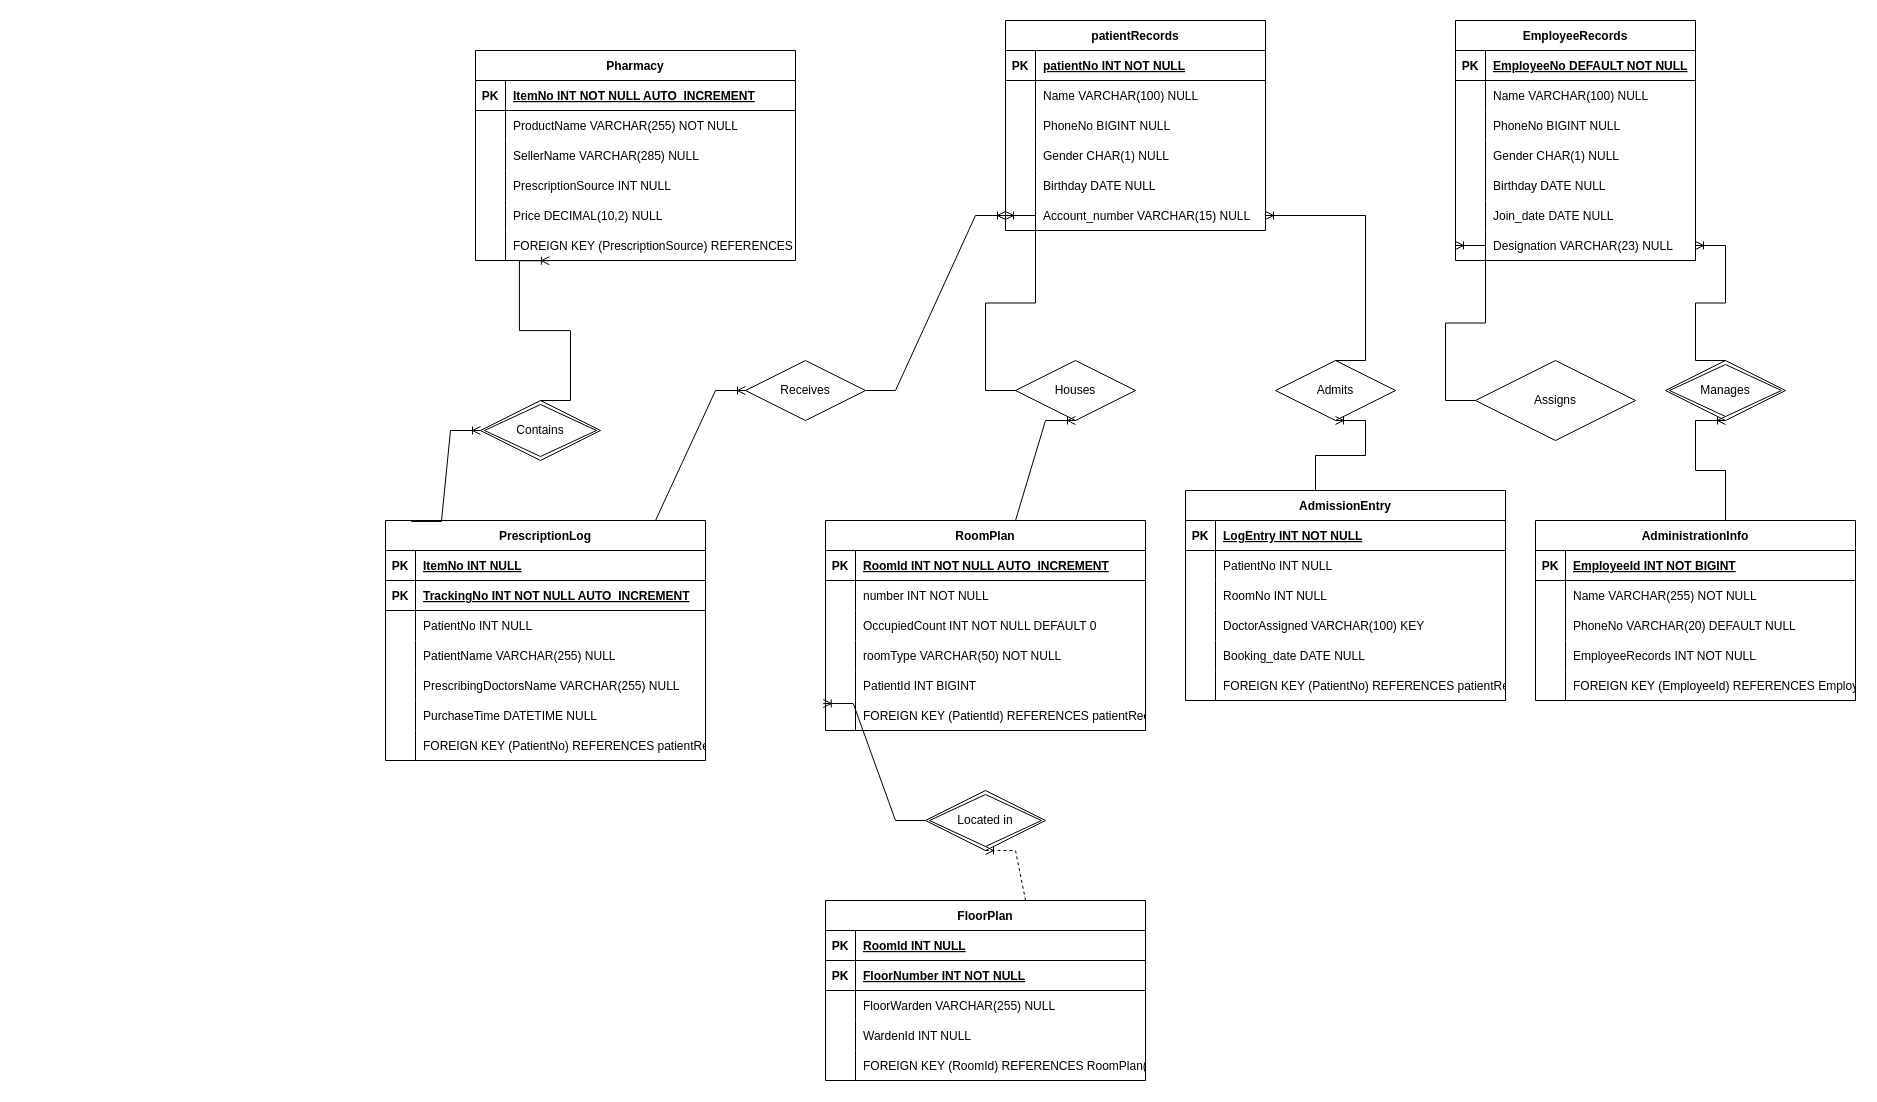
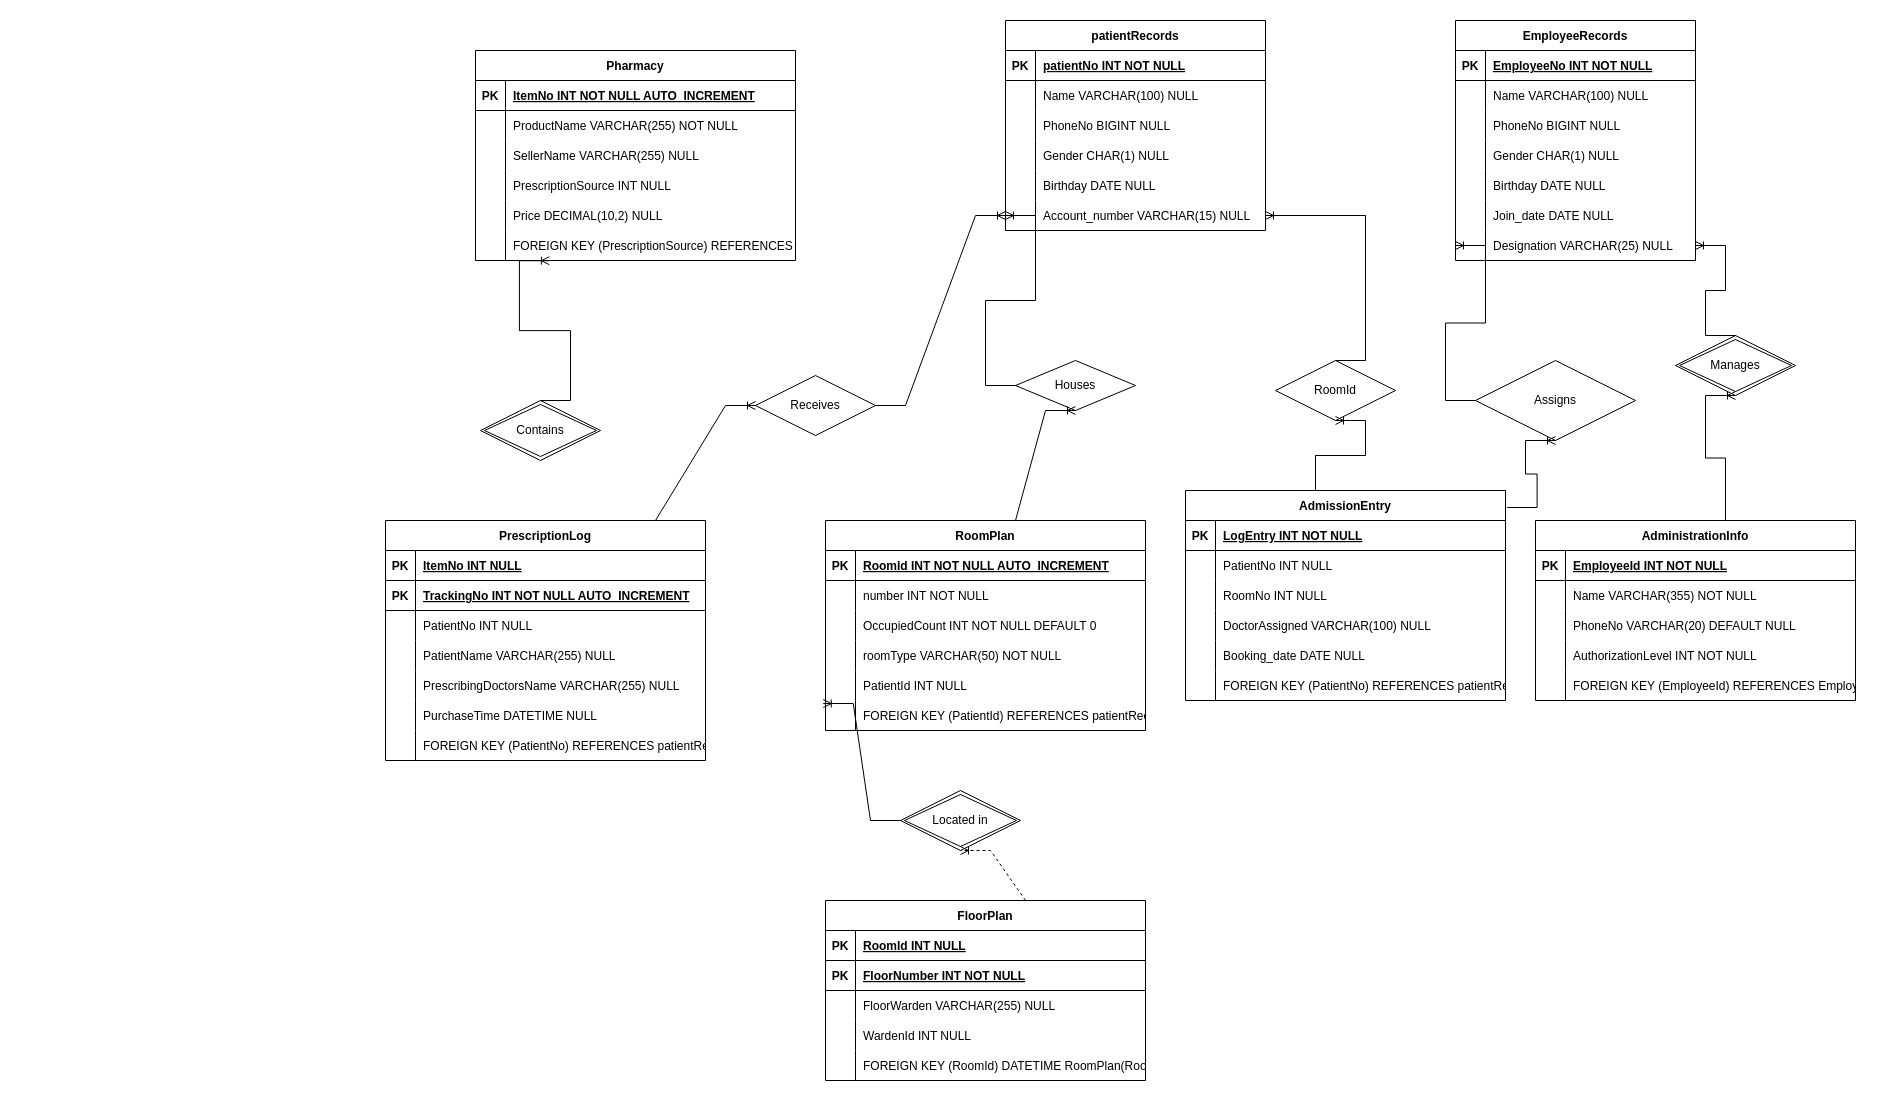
(1579, 66) -> (1566, 66)
(615, 156) -> (615, 156)
(1581, 246) -> (1581, 246)
(806, 391) -> (816, 406)
(1076, 391) -> (1076, 386)
(1336, 391) -> (1336, 391)
(1726, 391) -> (1736, 366)
none -> (1532, 474)
(446, 476) -> none
(1651, 566) -> (1644, 566)
(1656, 596) -> (1656, 596)
(1322, 626) -> (1326, 626)
(1661, 656) -> (1668, 656)
(933, 686) -> (926, 686)
(986, 821) -> (961, 821)
(1016, 1066) -> (1010, 1066)
